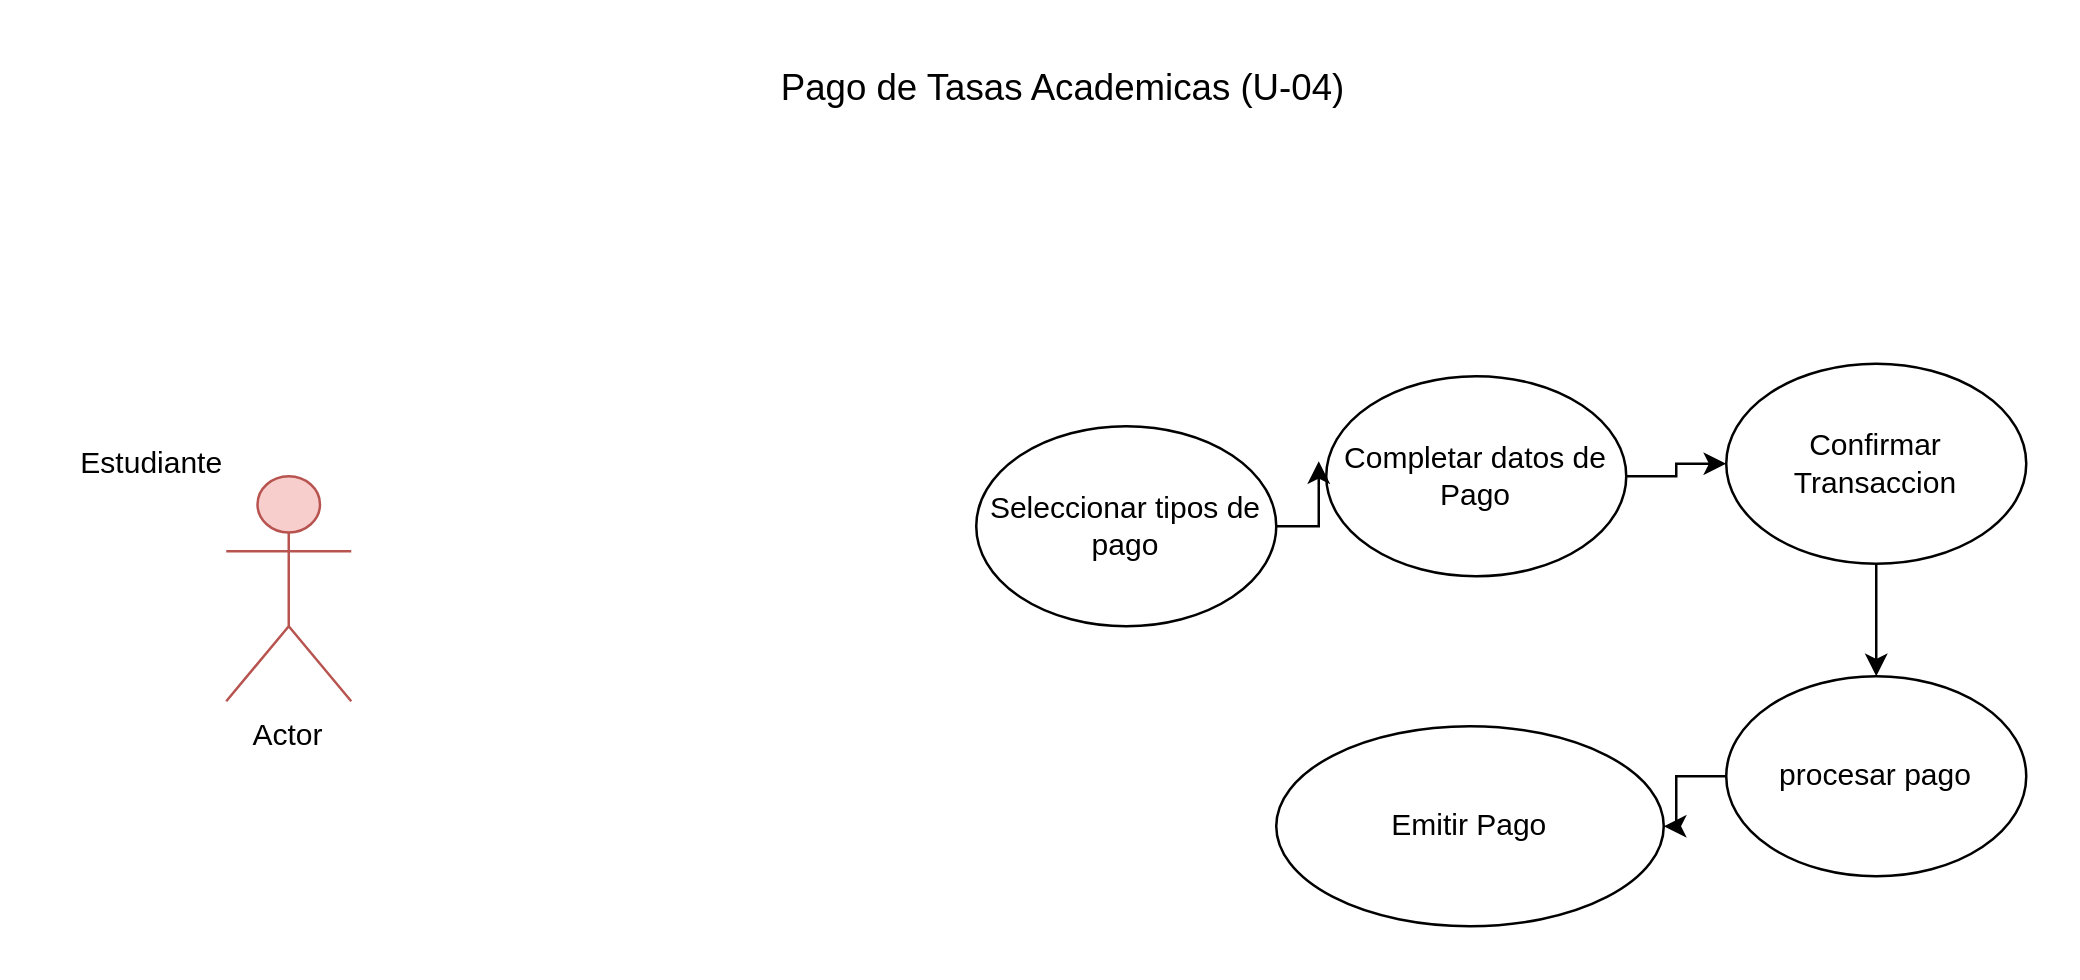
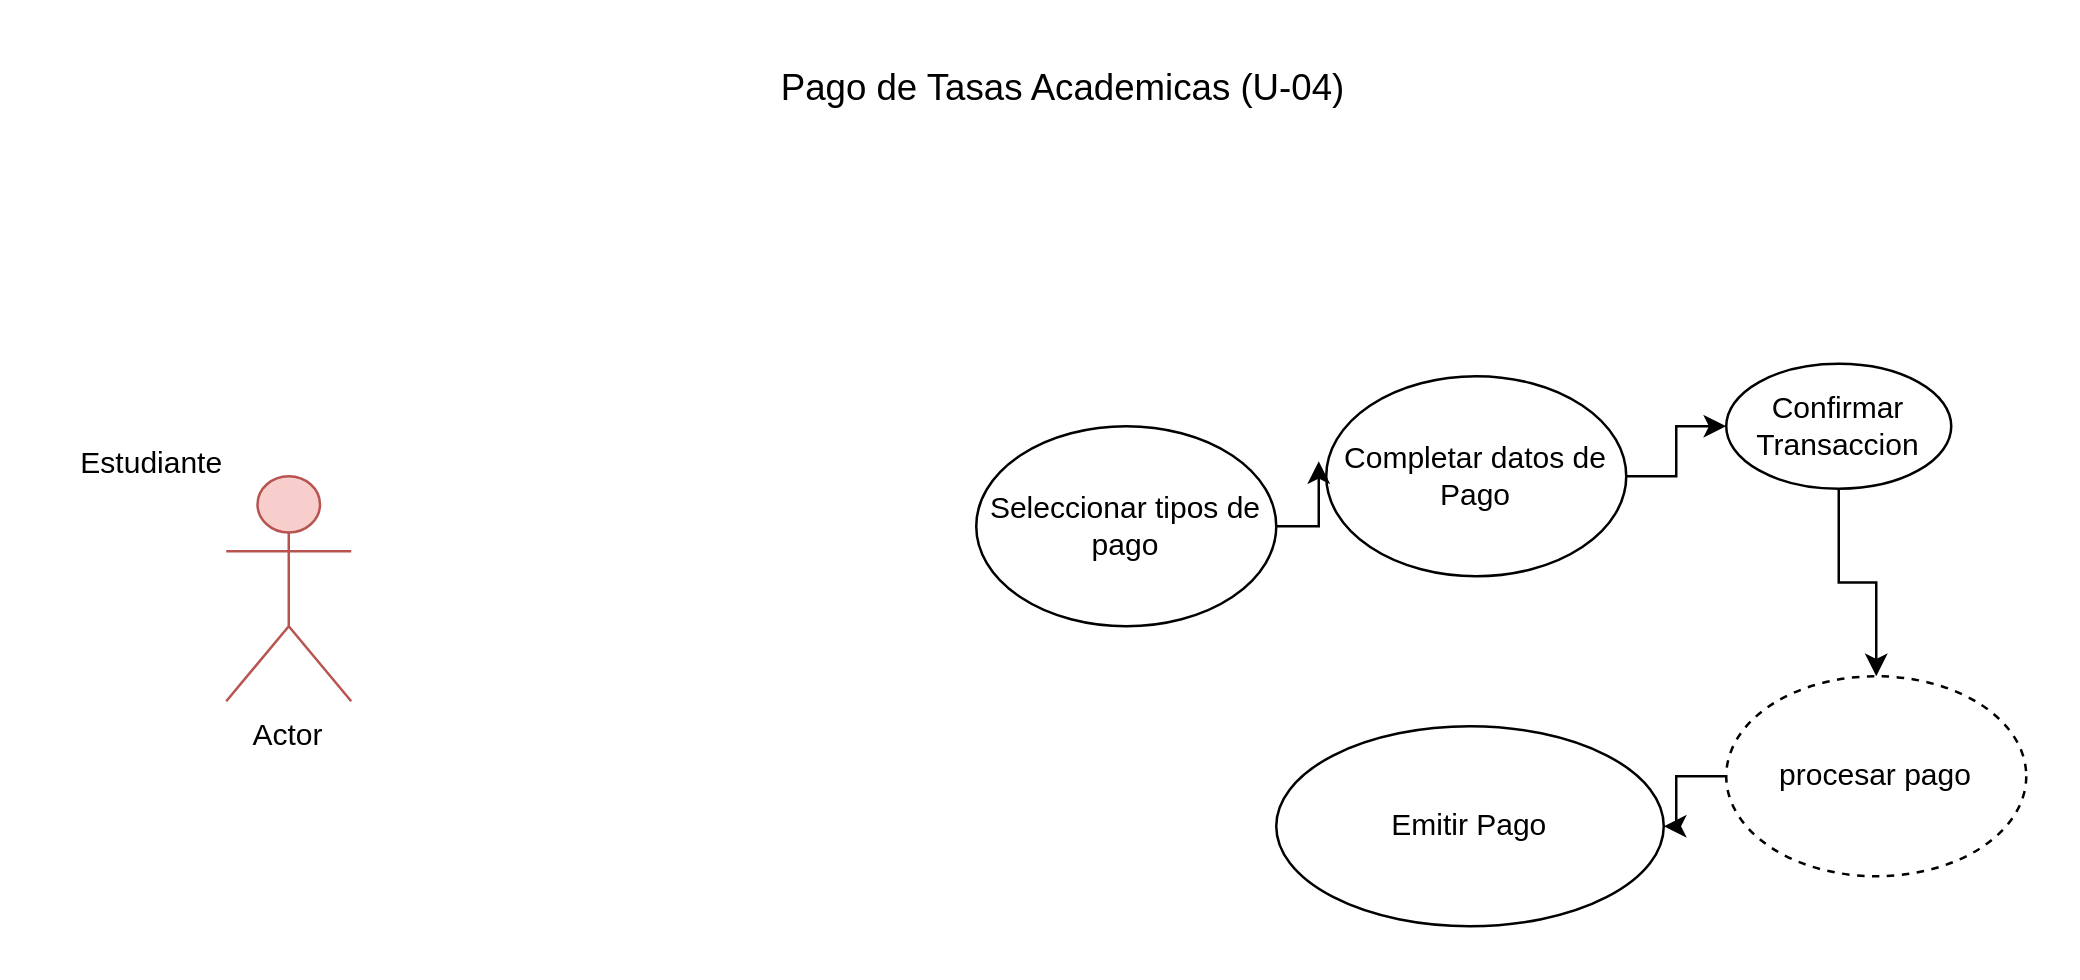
(1876, 464) -> (1839, 426)
(1876, 776) -> (1876, 776)
